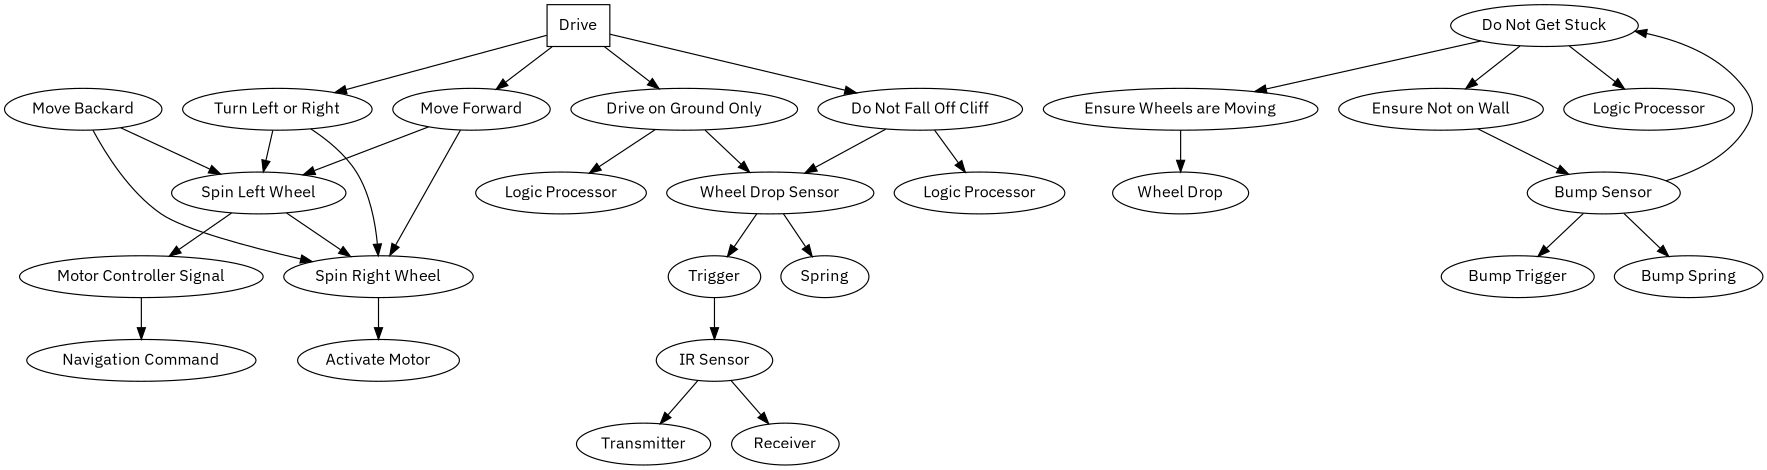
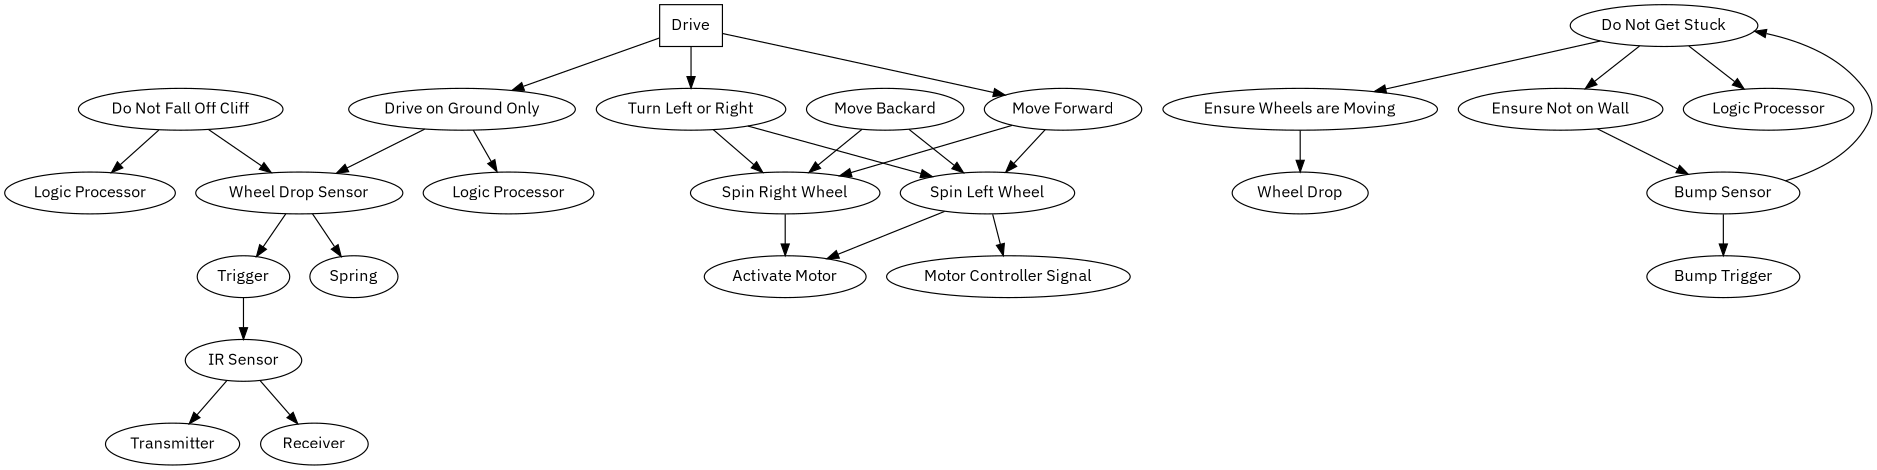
(727, 62) -> none
(314, 231) -> (891, 233)
(1689, 277) -> none
(141, 360) -> none
